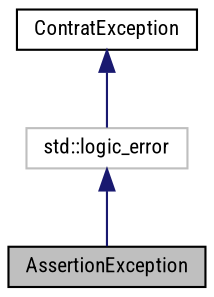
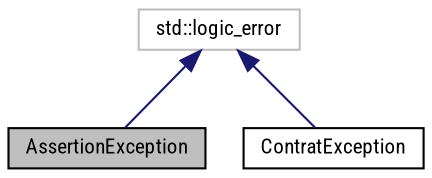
(107, 100) -> (284, 97)
